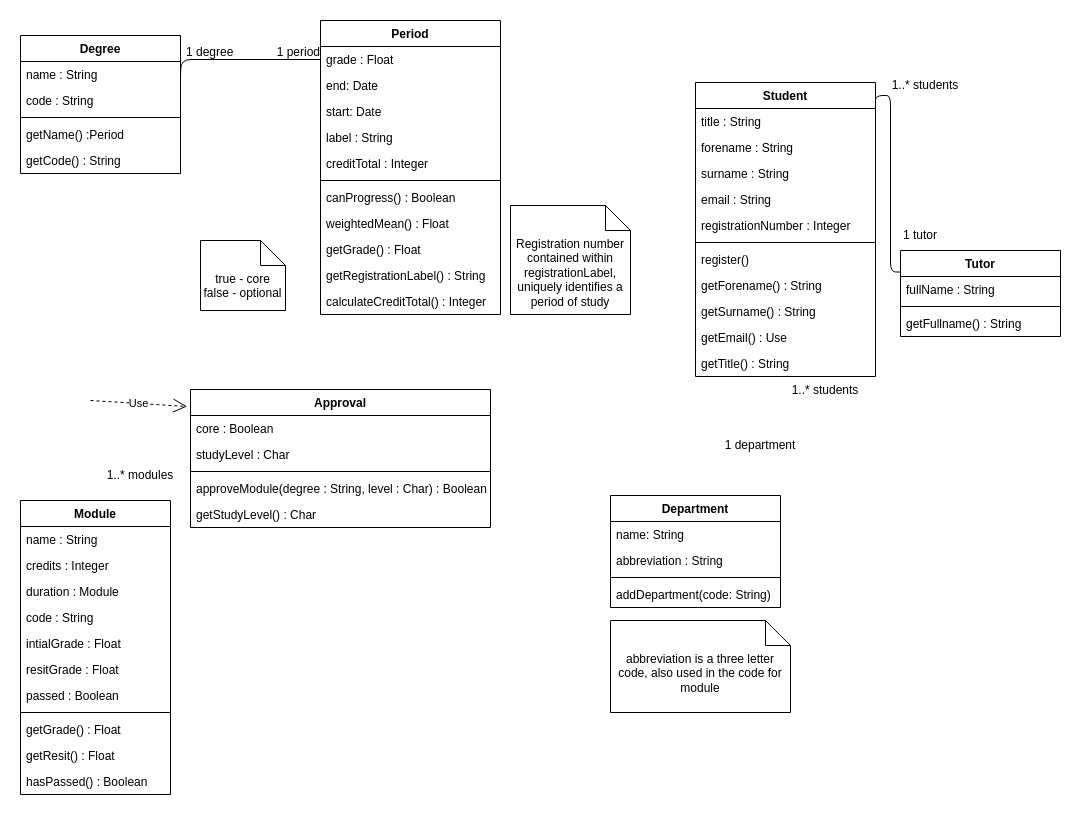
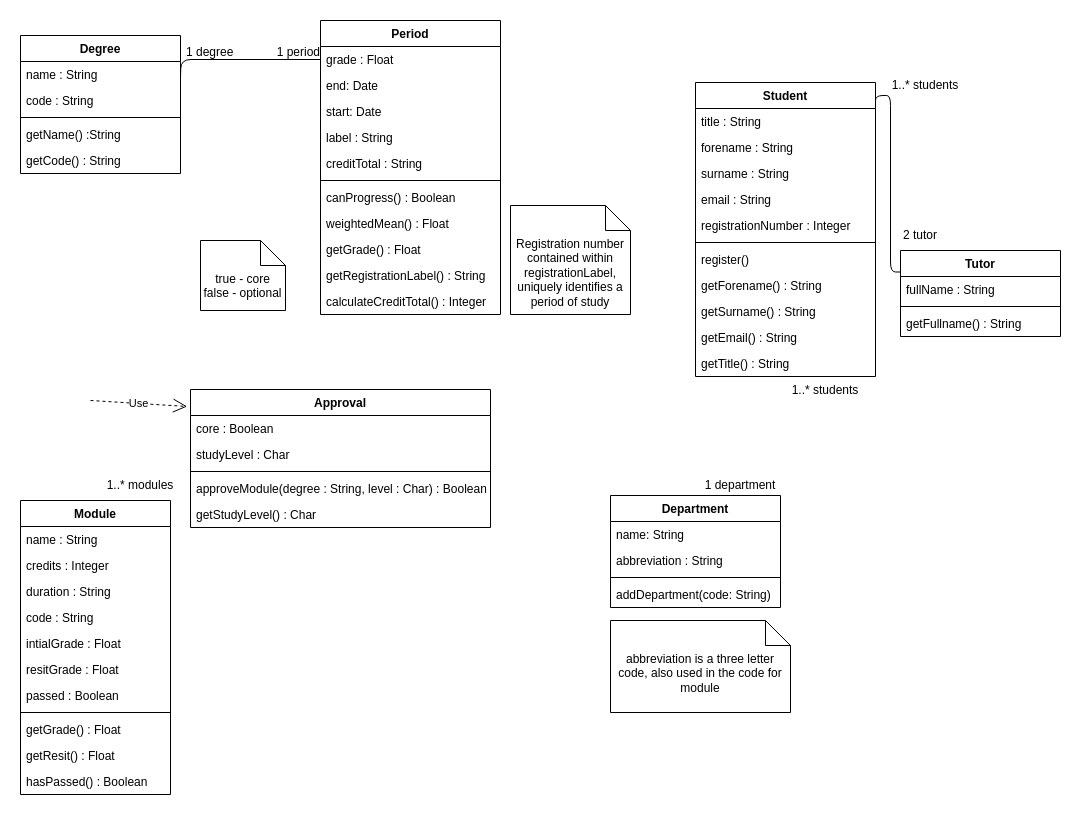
(78, 135) -> (78, 135)
(389, 164) -> (384, 164)
(921, 236) -> (921, 236)
(747, 338) -> (755, 338)
(761, 446) -> (741, 486)
(141, 476) -> (141, 486)
(75, 592) -> (75, 592)
